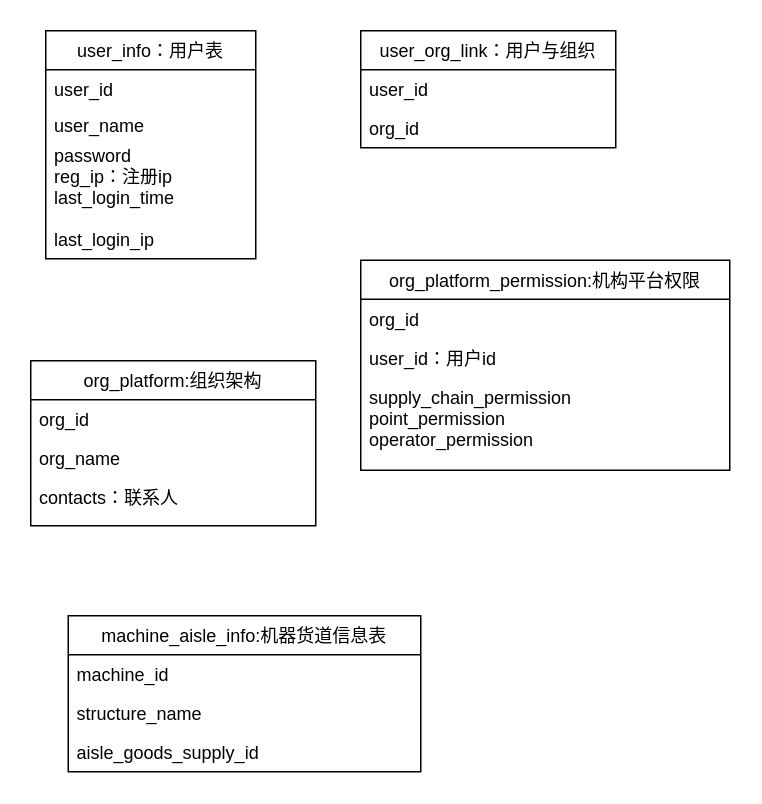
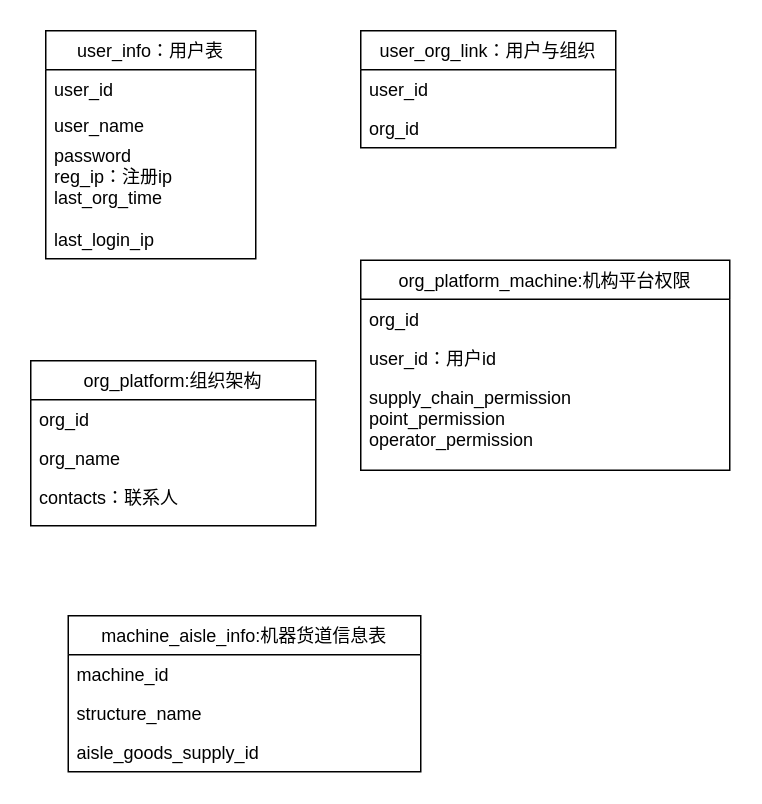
(94, 156) -> (94, 156)
(545, 281) -> (545, 281)
